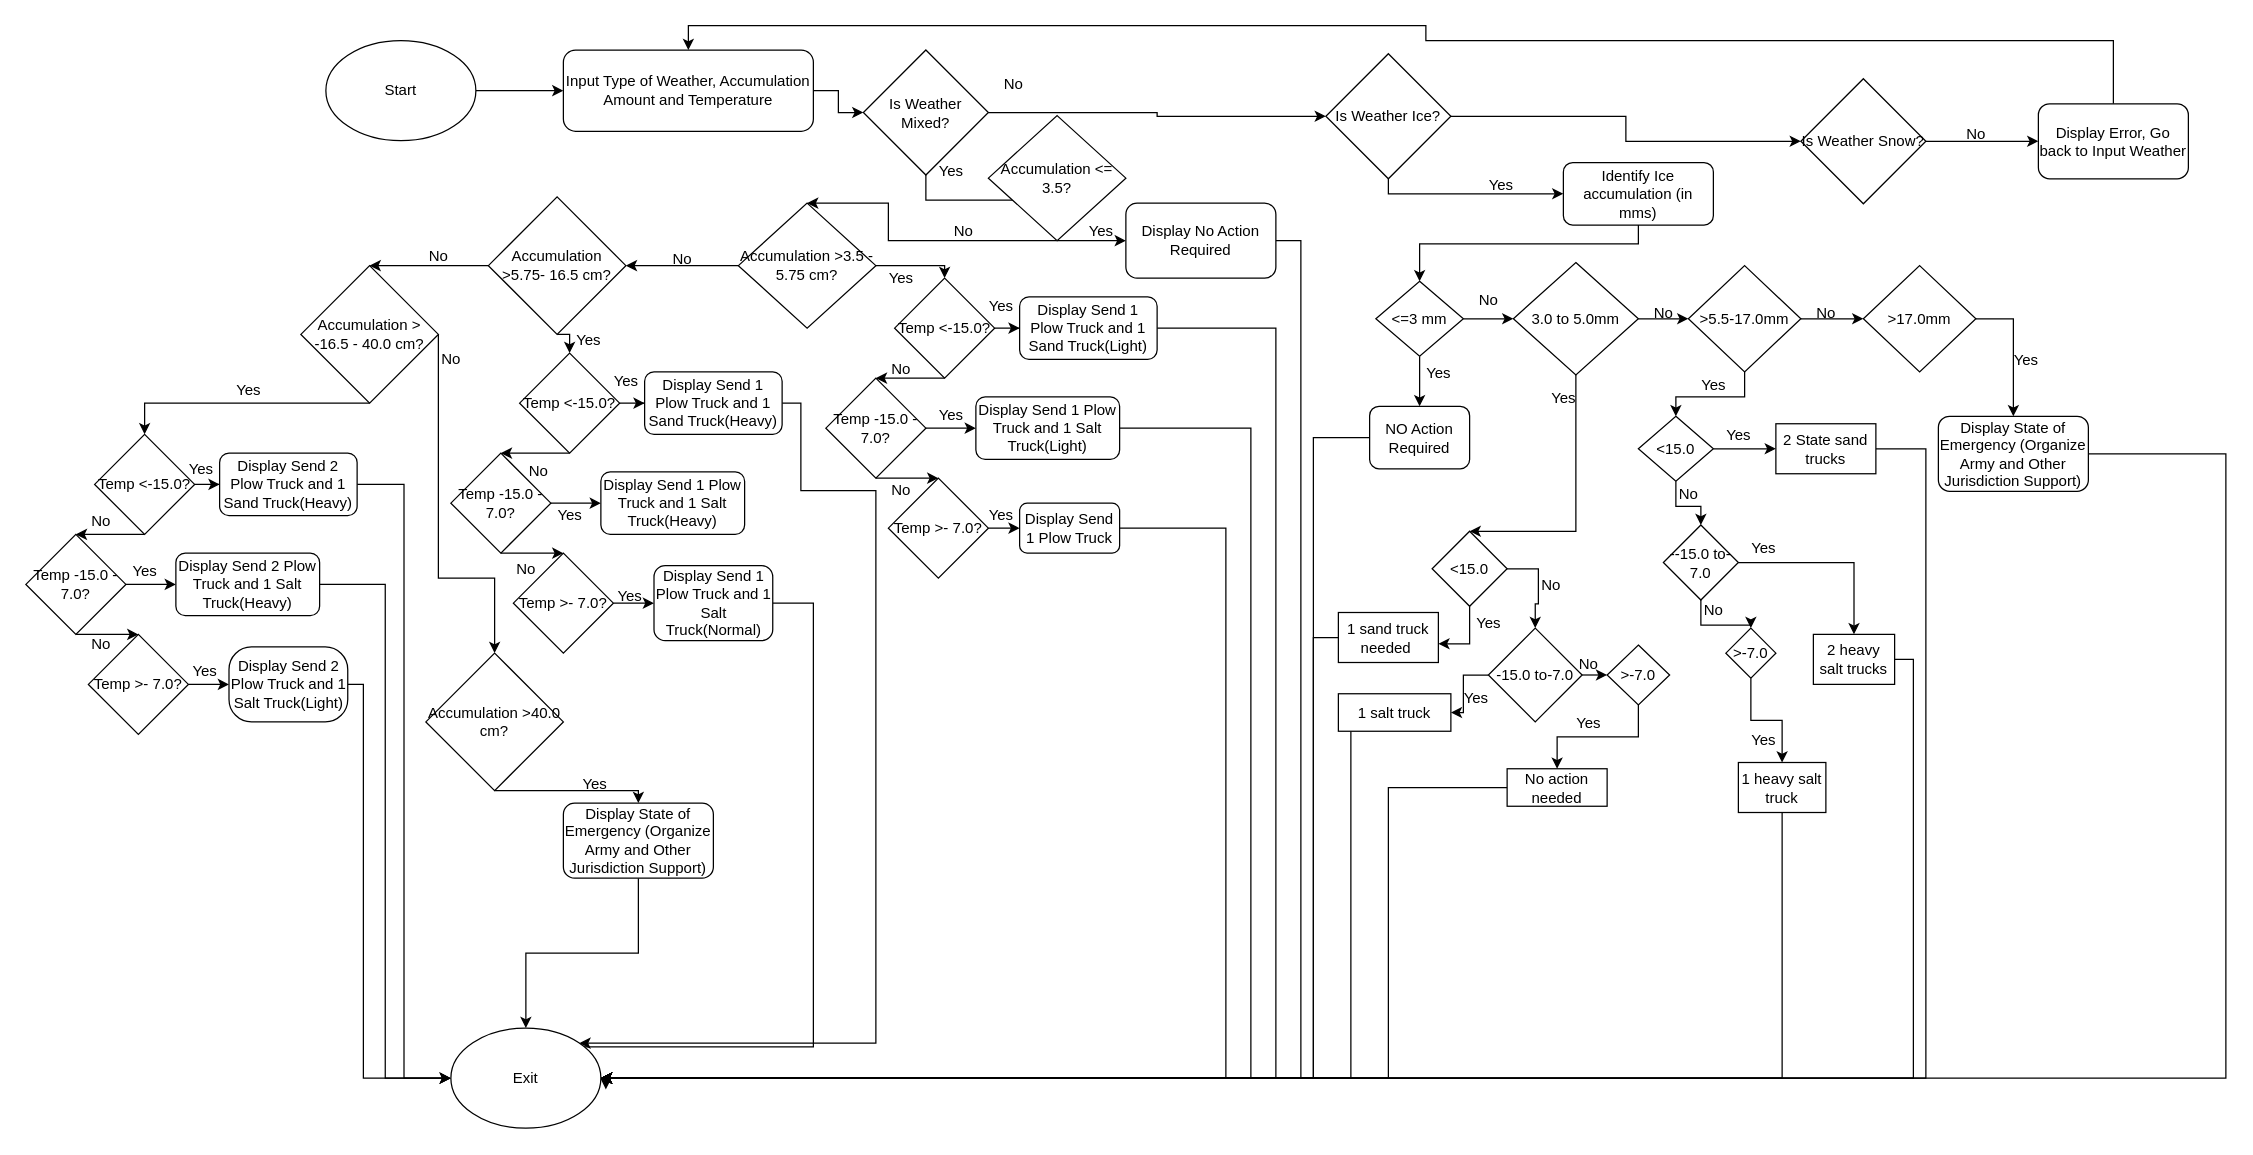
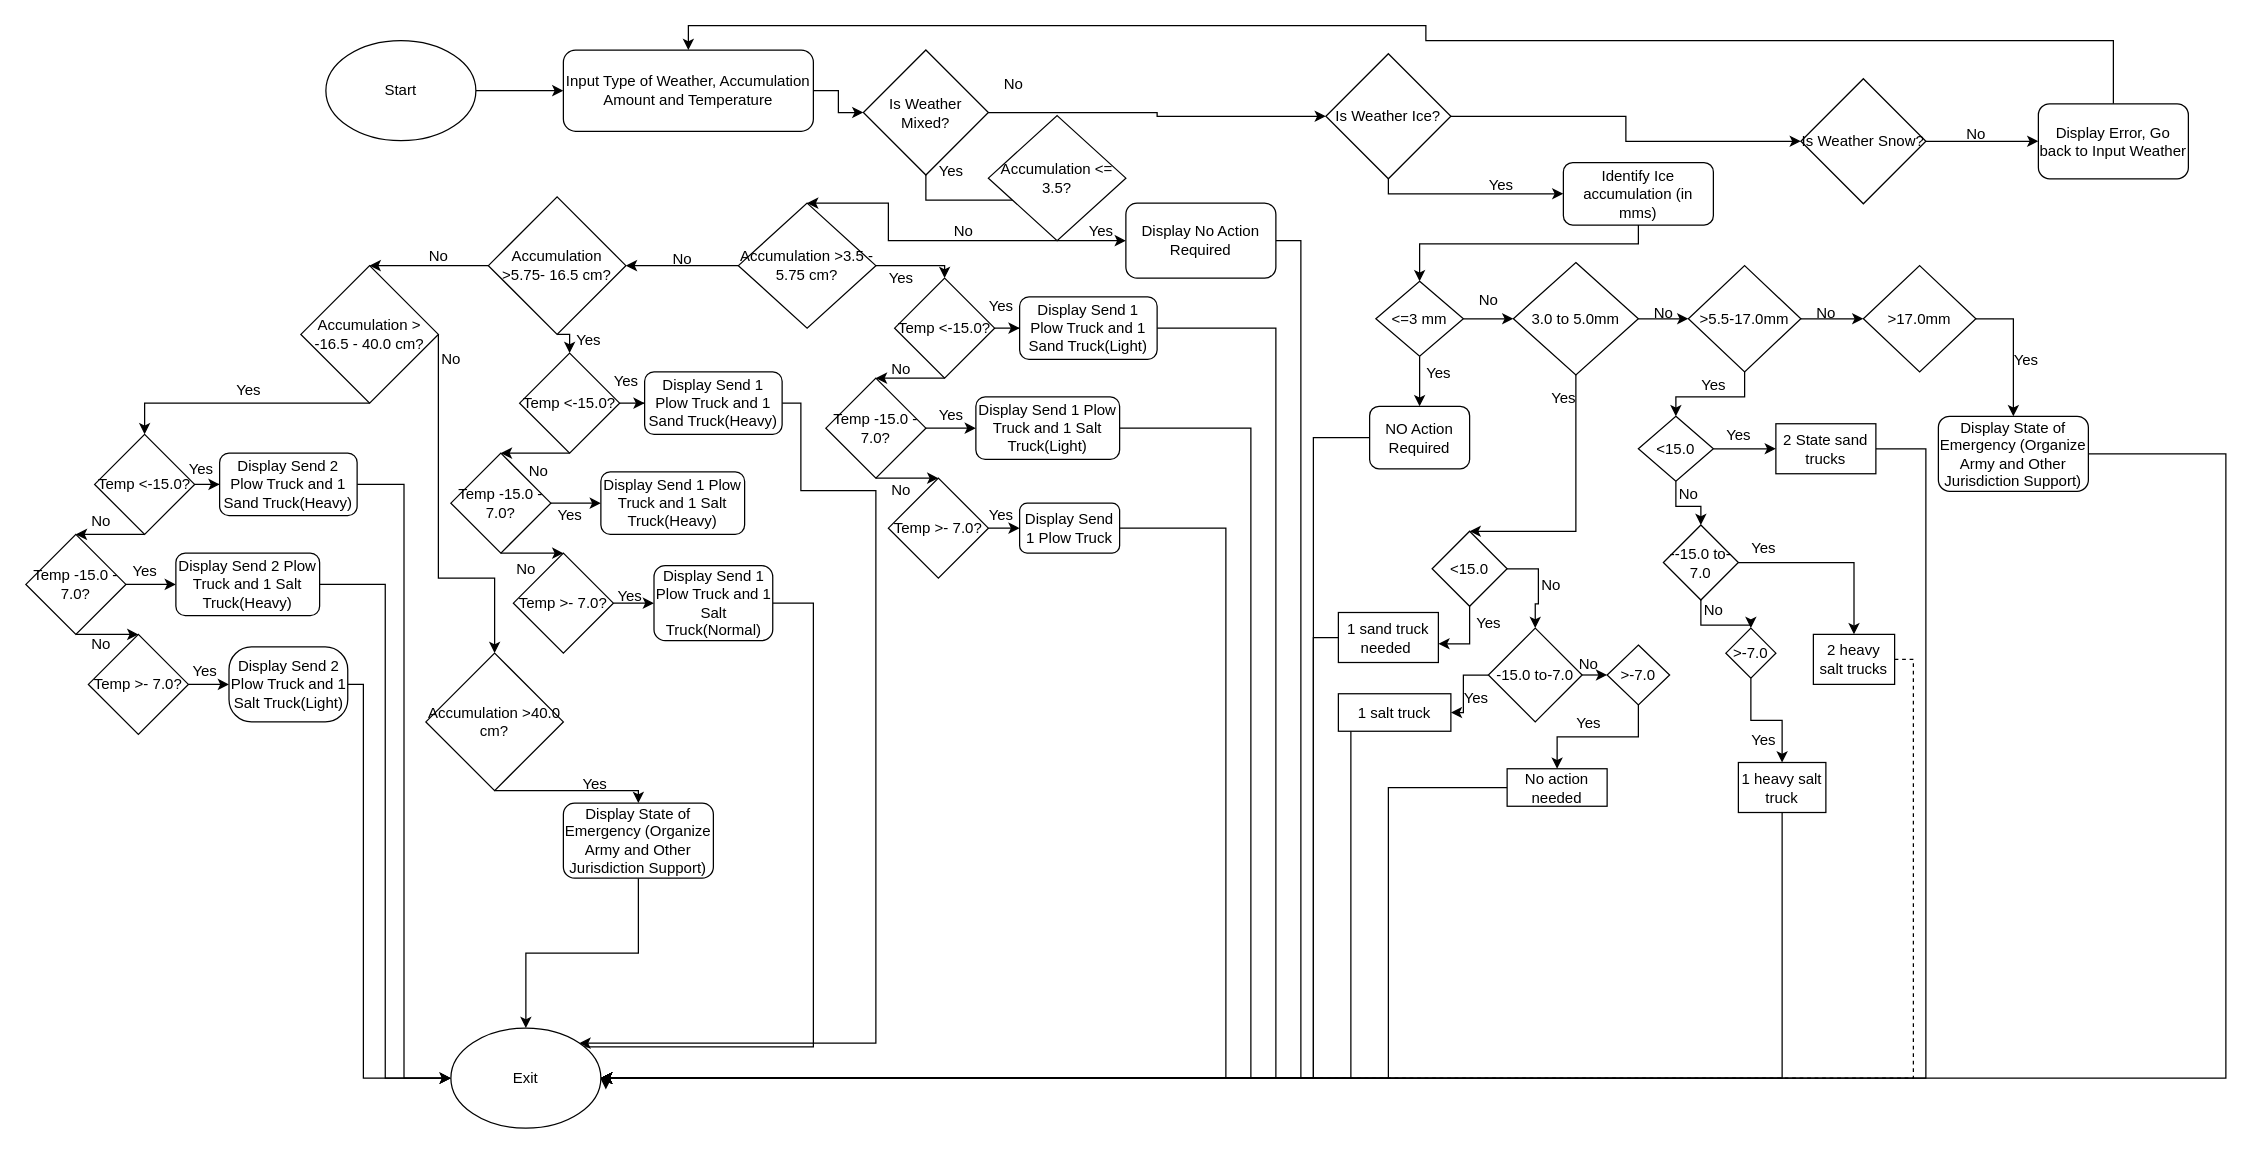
(1913, 859) -> (1913, 859)
